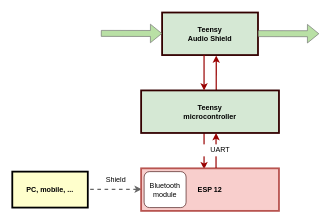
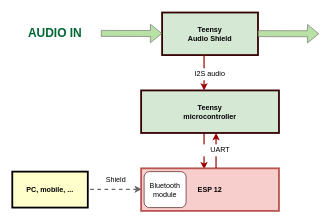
none -> (55, 34)
none -> (210, 74)
(217, 75) -> none
